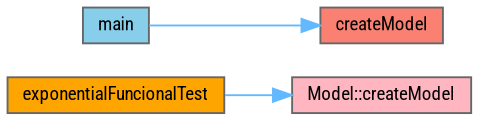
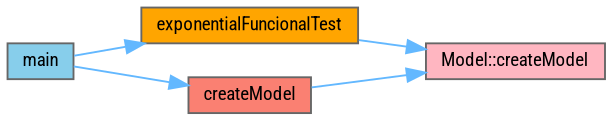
none -> (100, 51)
none -> (359, 81)
